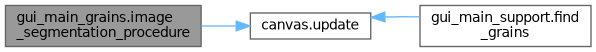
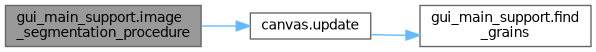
(402, 17) -> (388, 35)
(103, 26) -> (103, 26)
